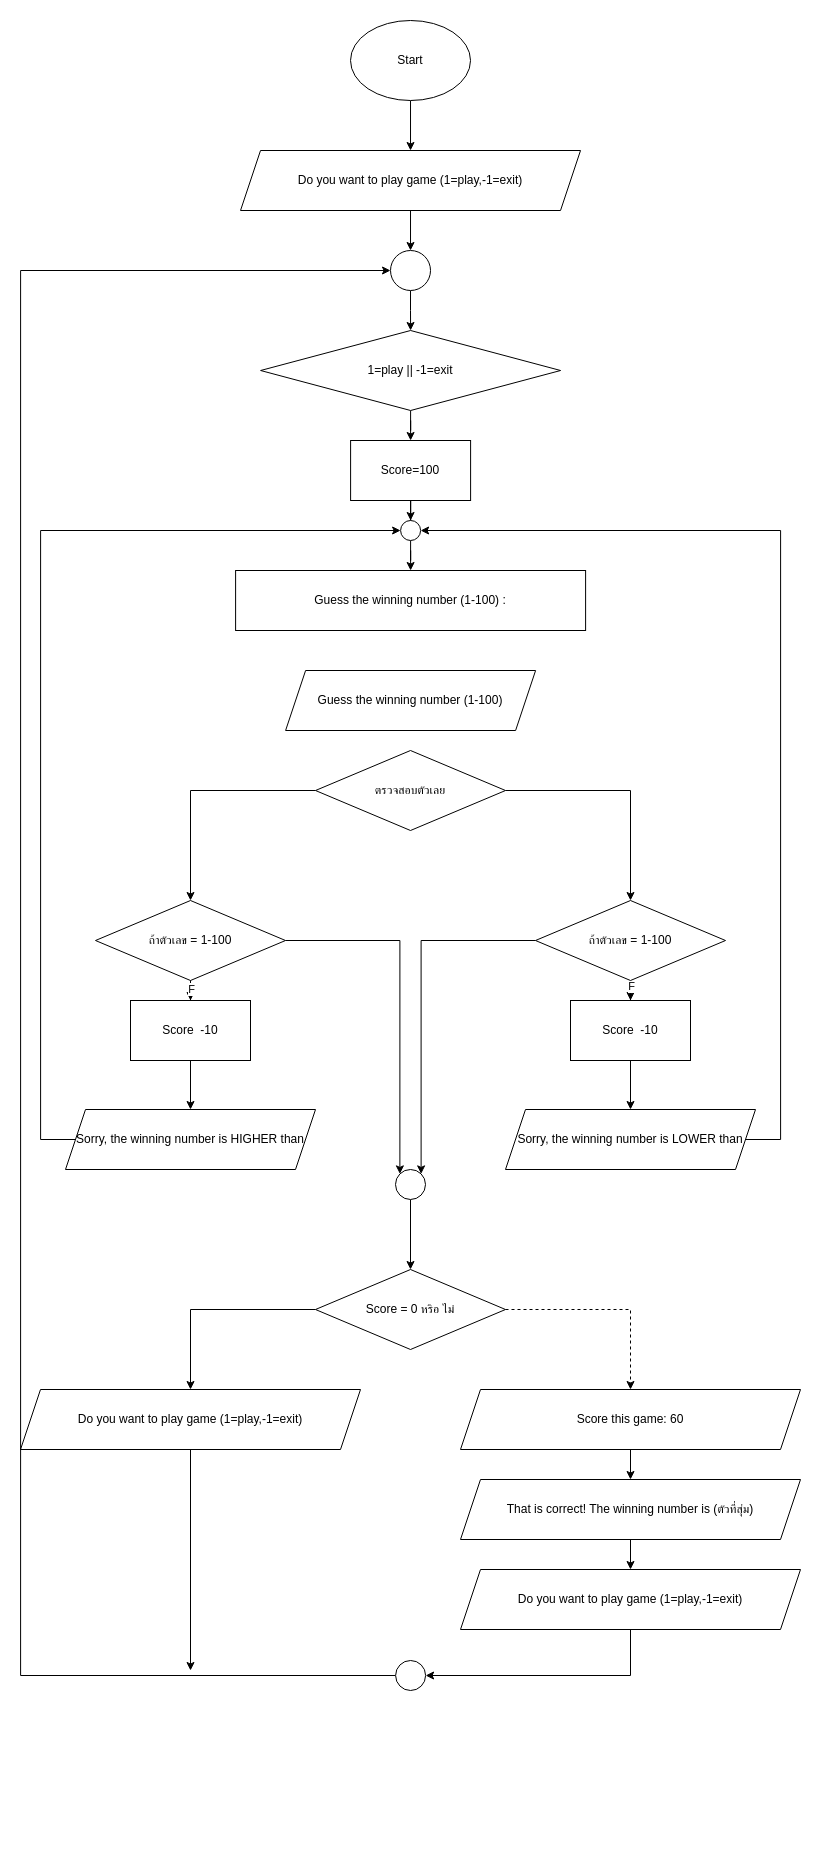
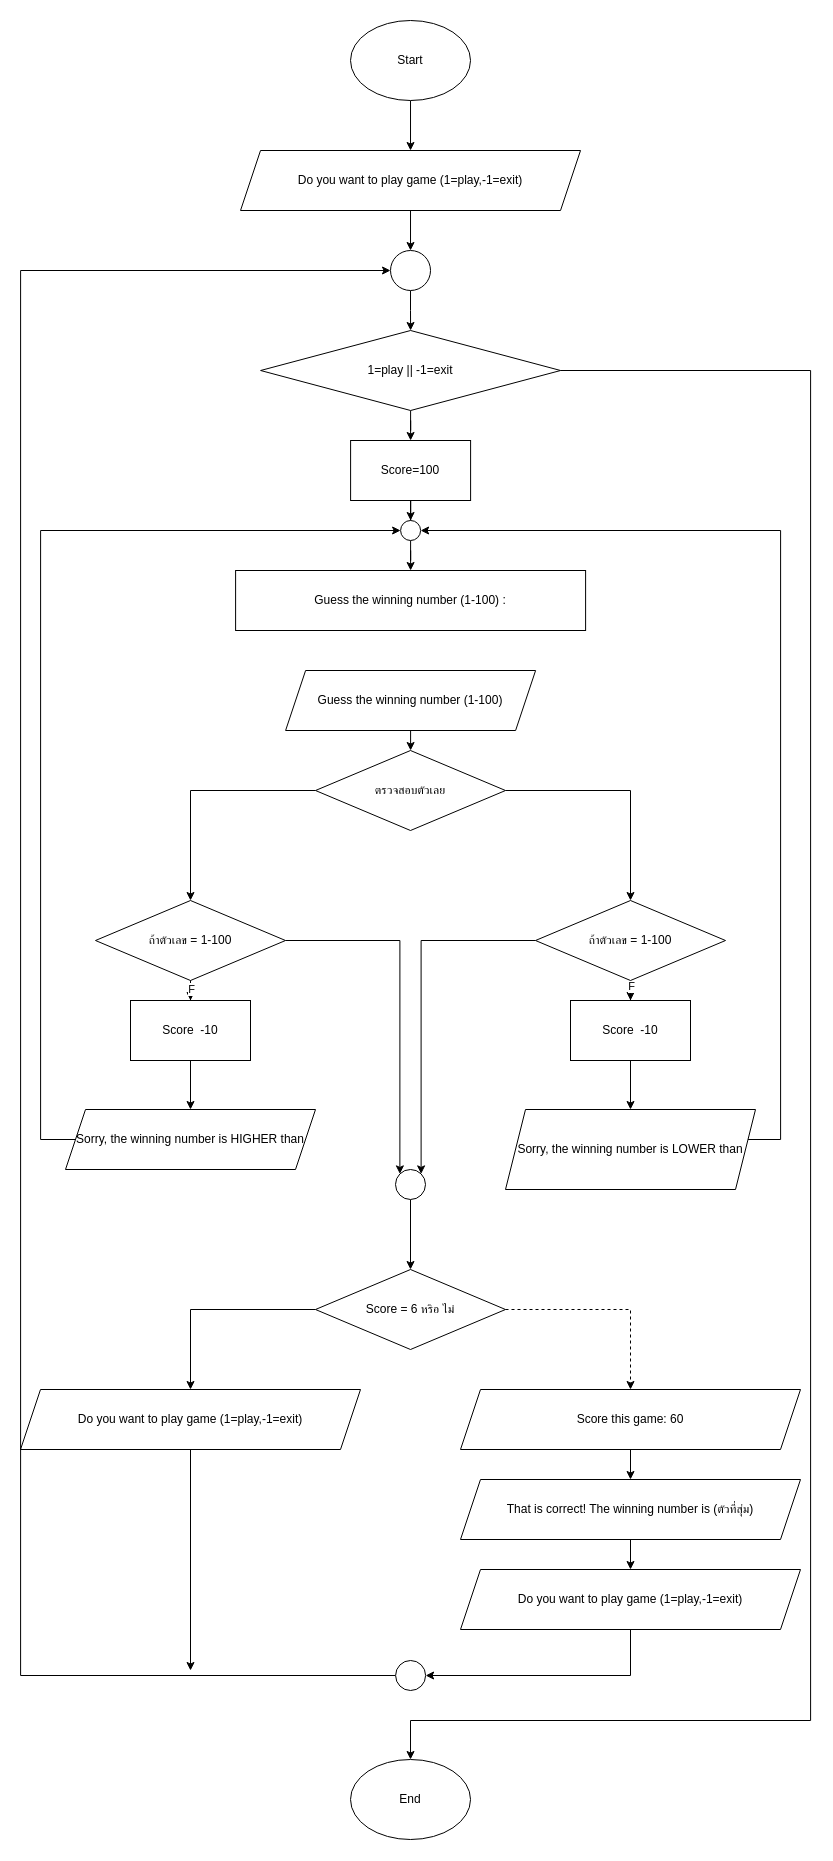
none -> (411, 737)
none -> (811, 1137)
(631, 1140) -> (631, 1150)
(411, 1310) -> (411, 1310)
none -> (411, 1800)
